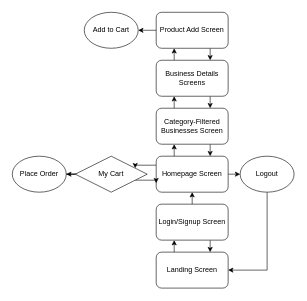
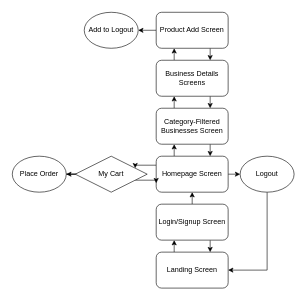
(111, 30) -> (111, 30)
